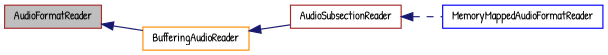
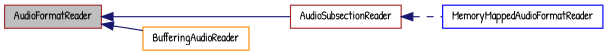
(275, 27) -> (202, 17)
